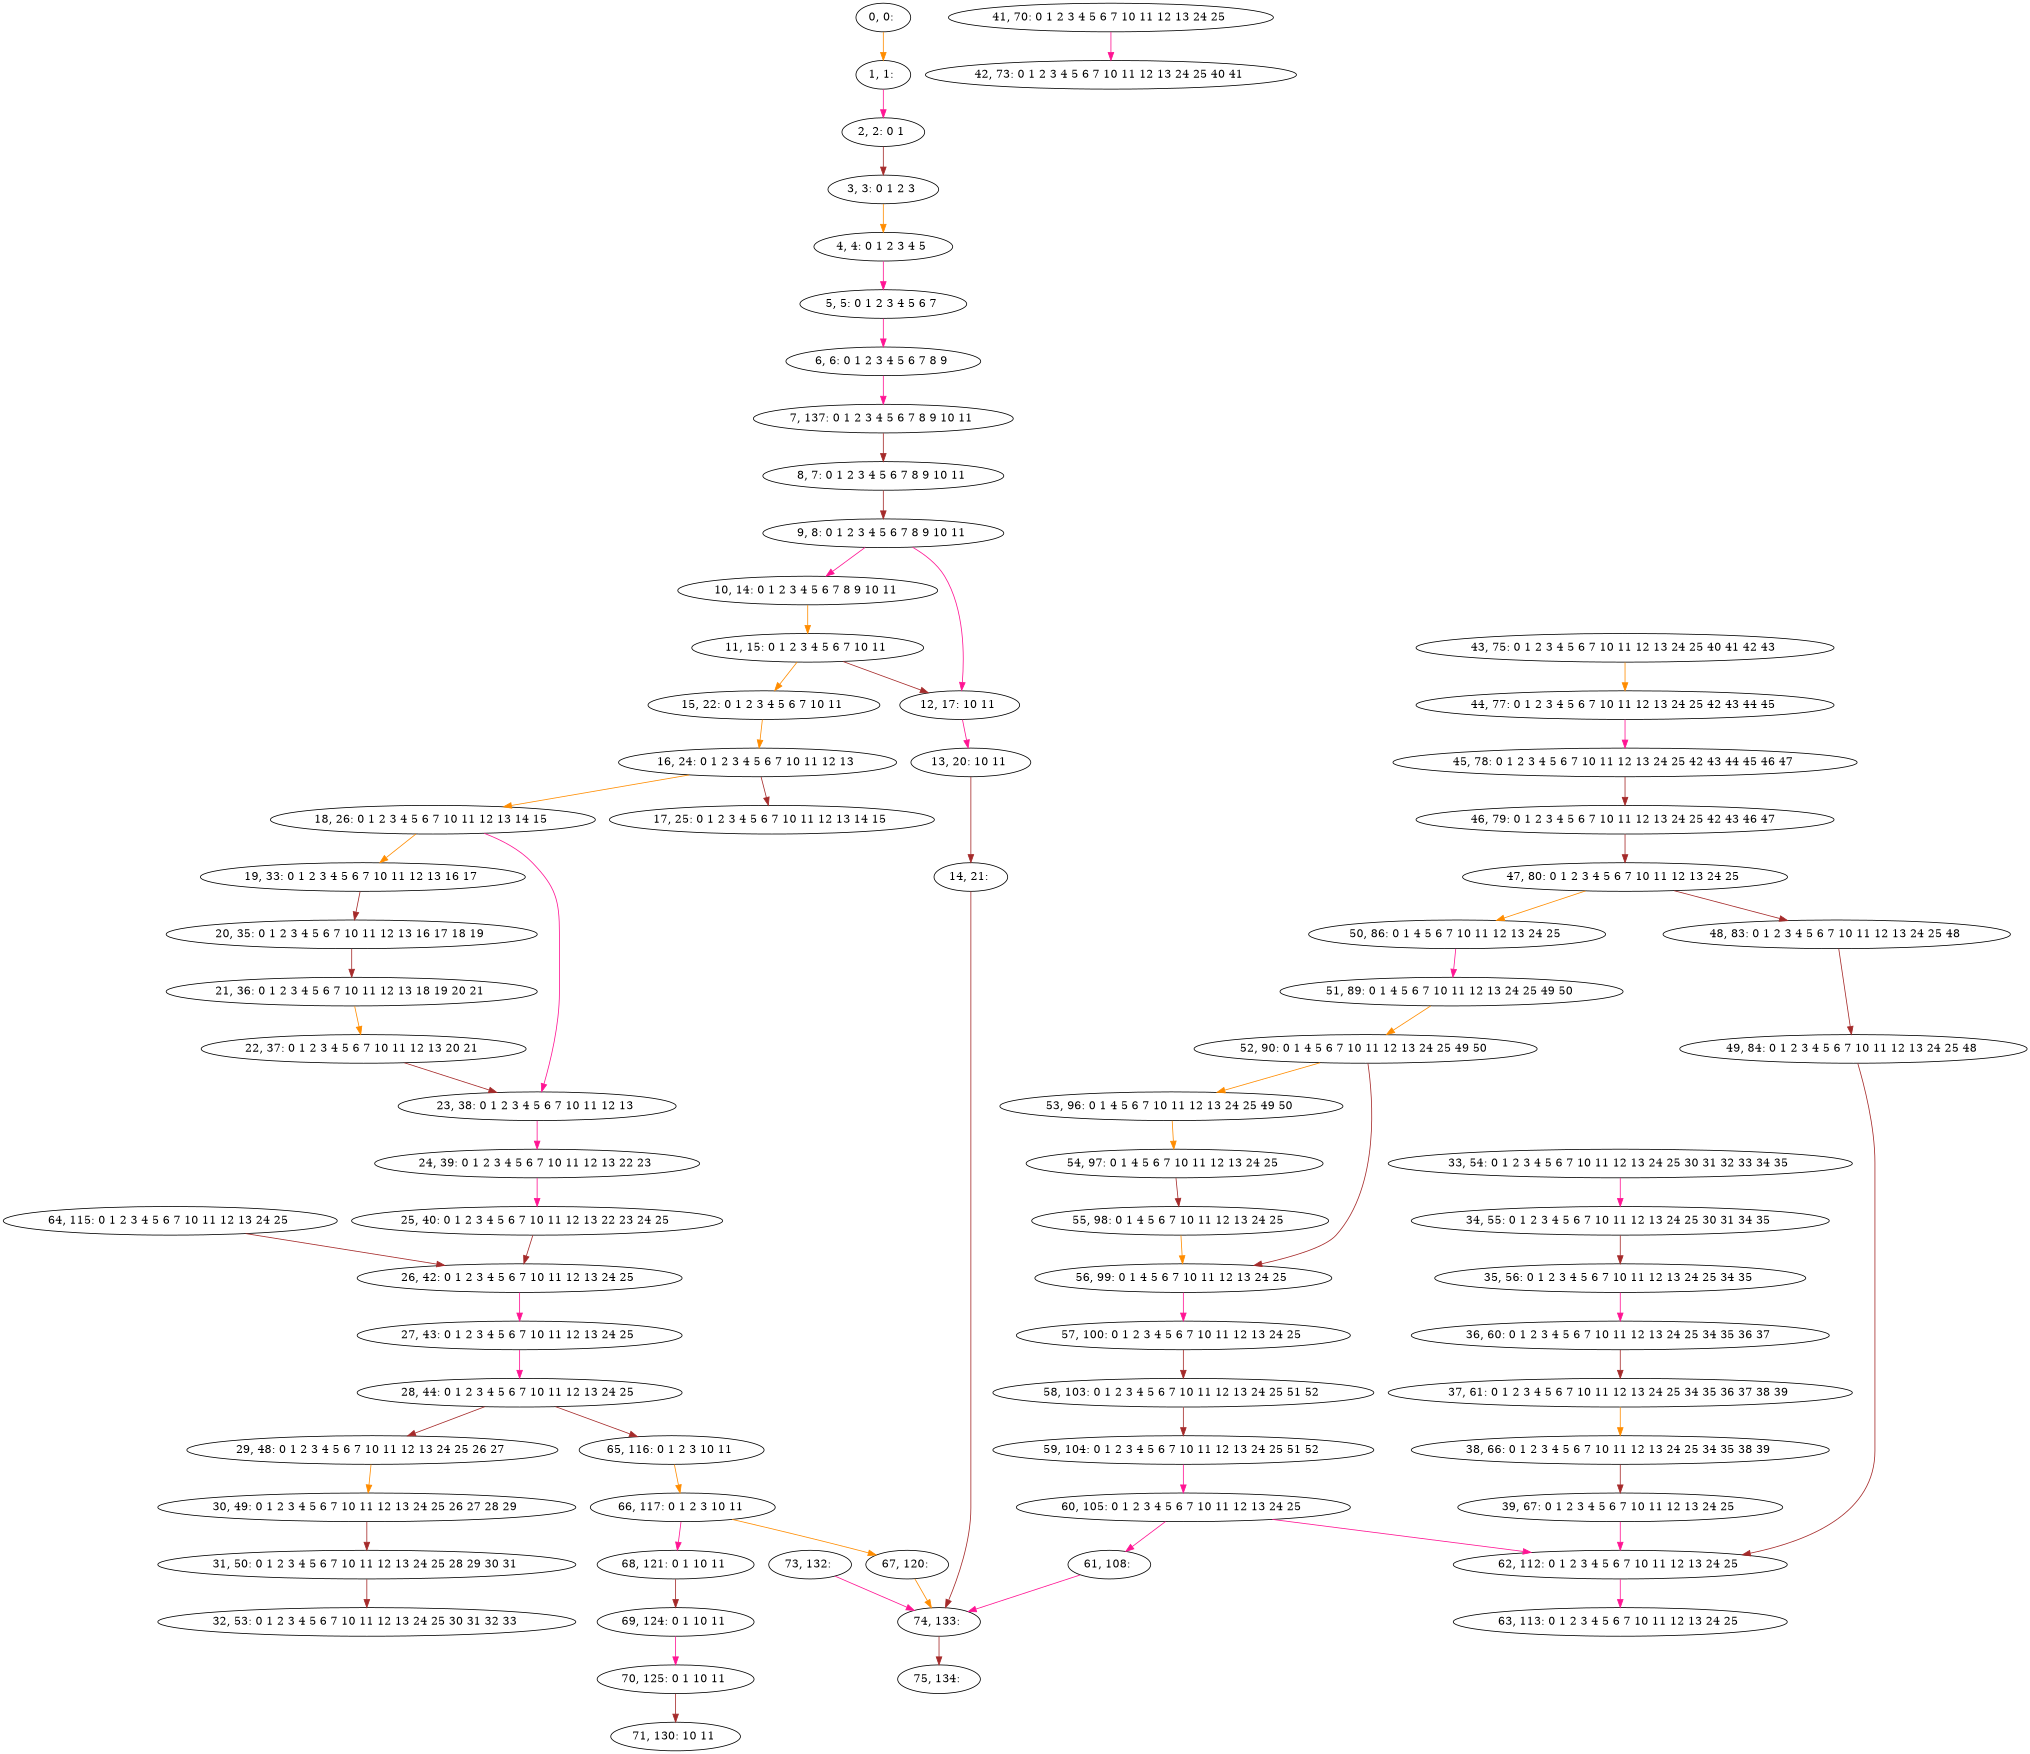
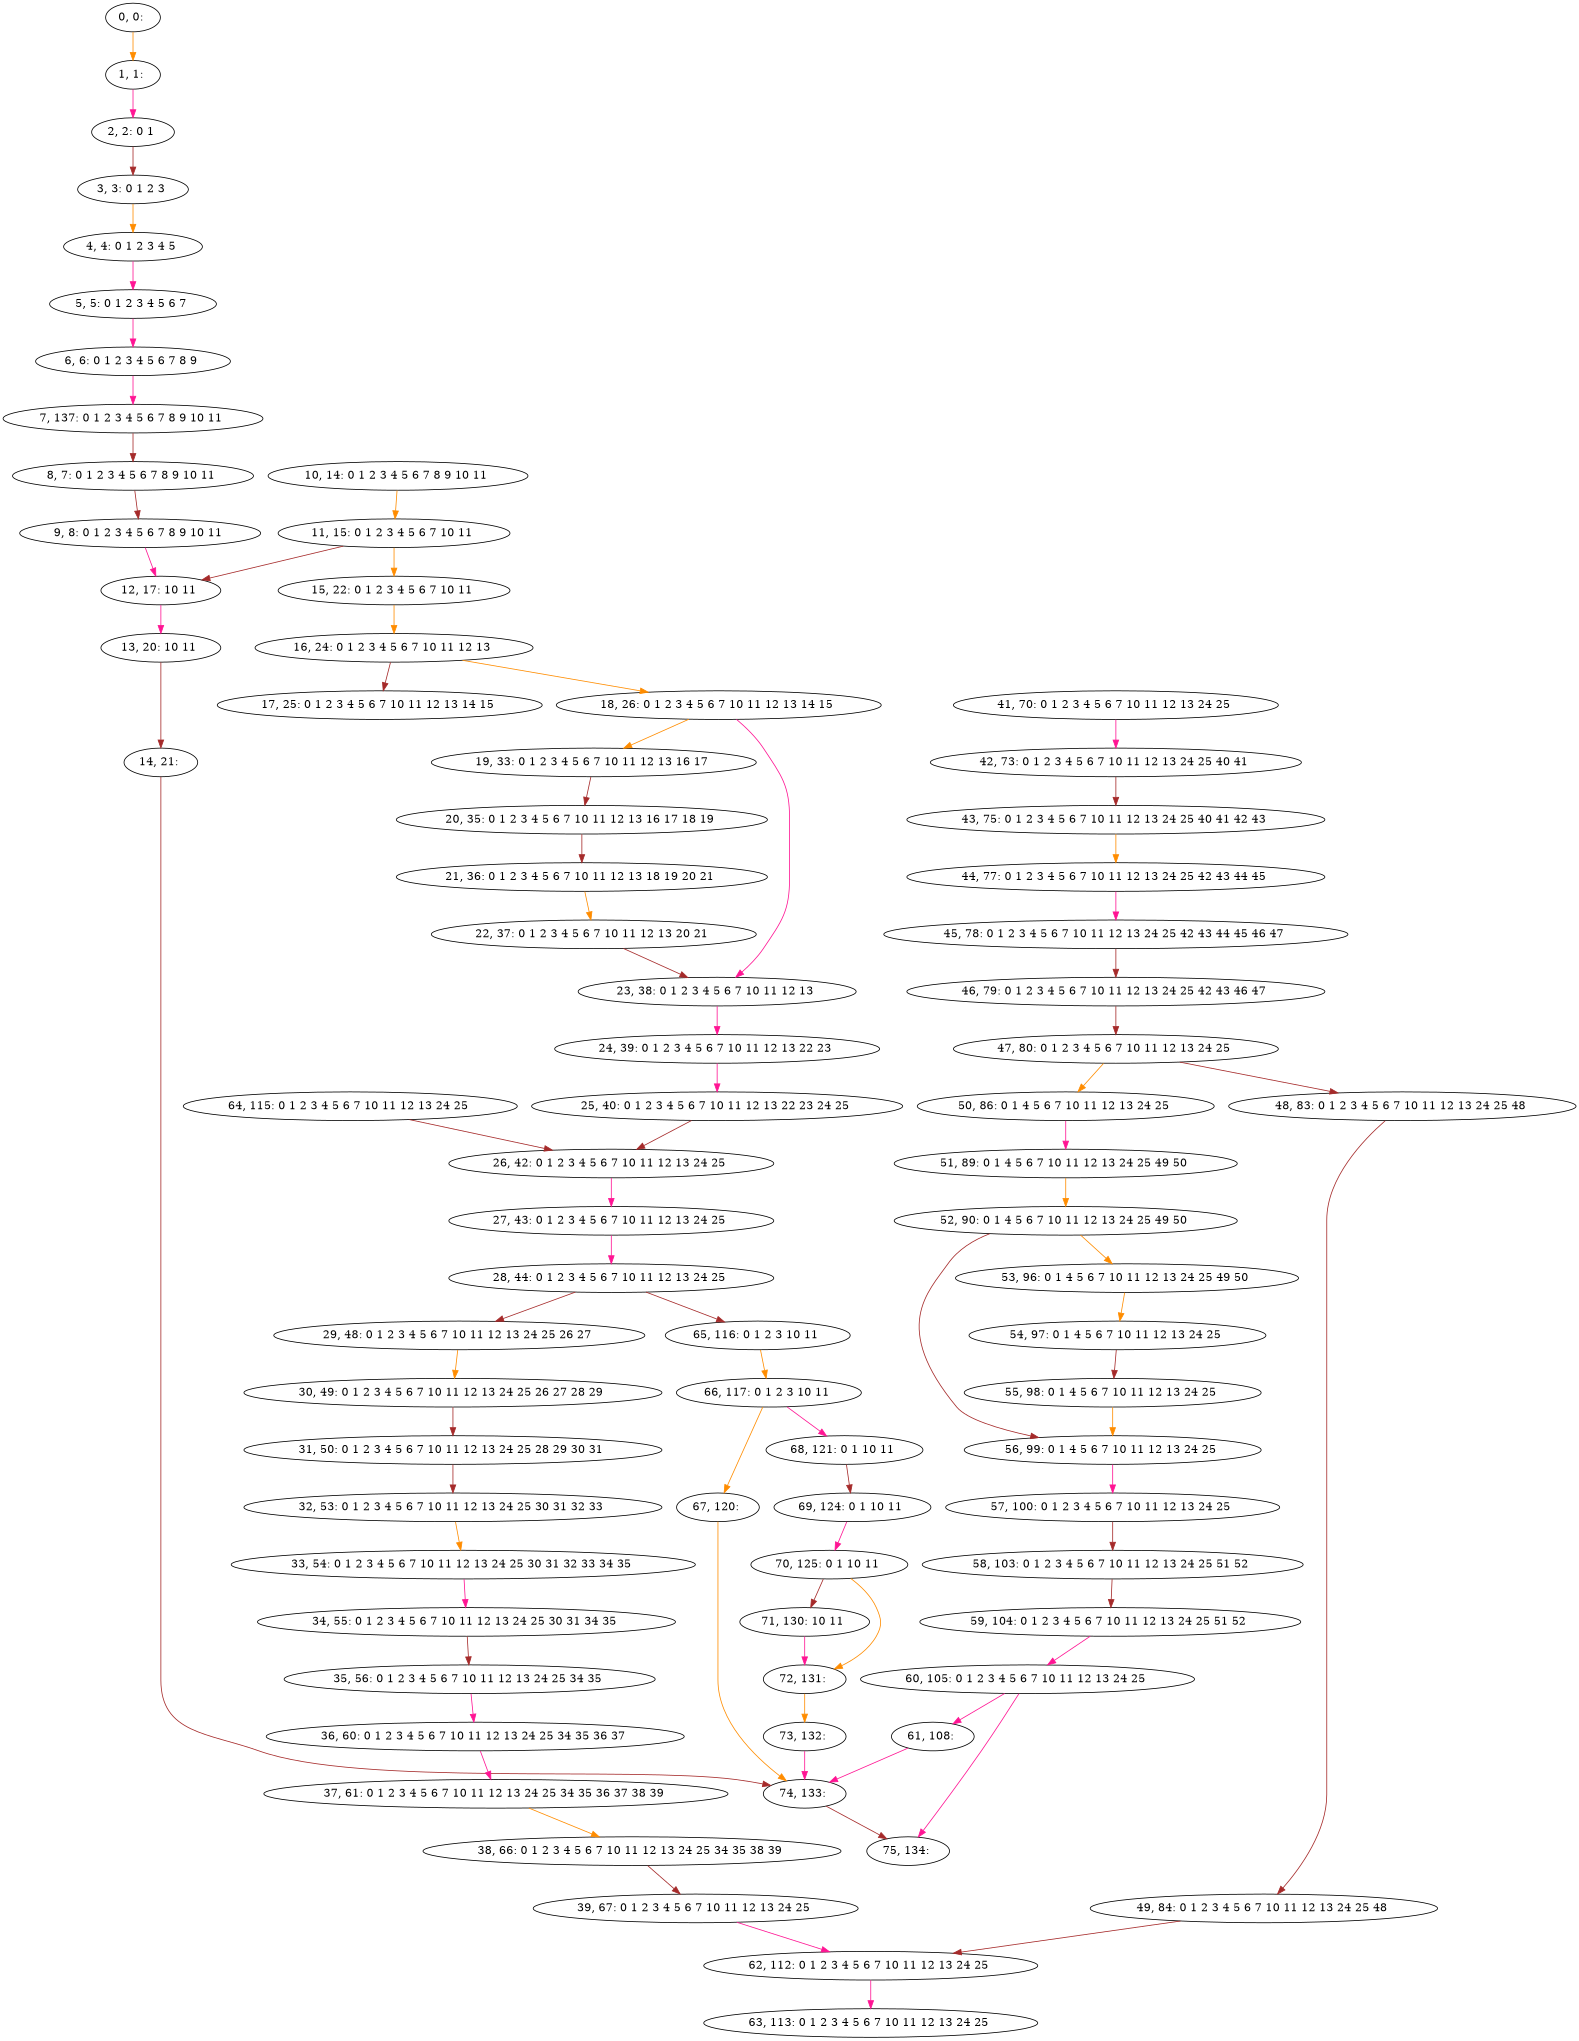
(849, 559) -> none
none -> (1116, 787)
(1620, 1360) -> (484, 1761)
none -> (457, 1532)
(1398, 1535) -> (973, 1763)
none -> (805, 1679)
